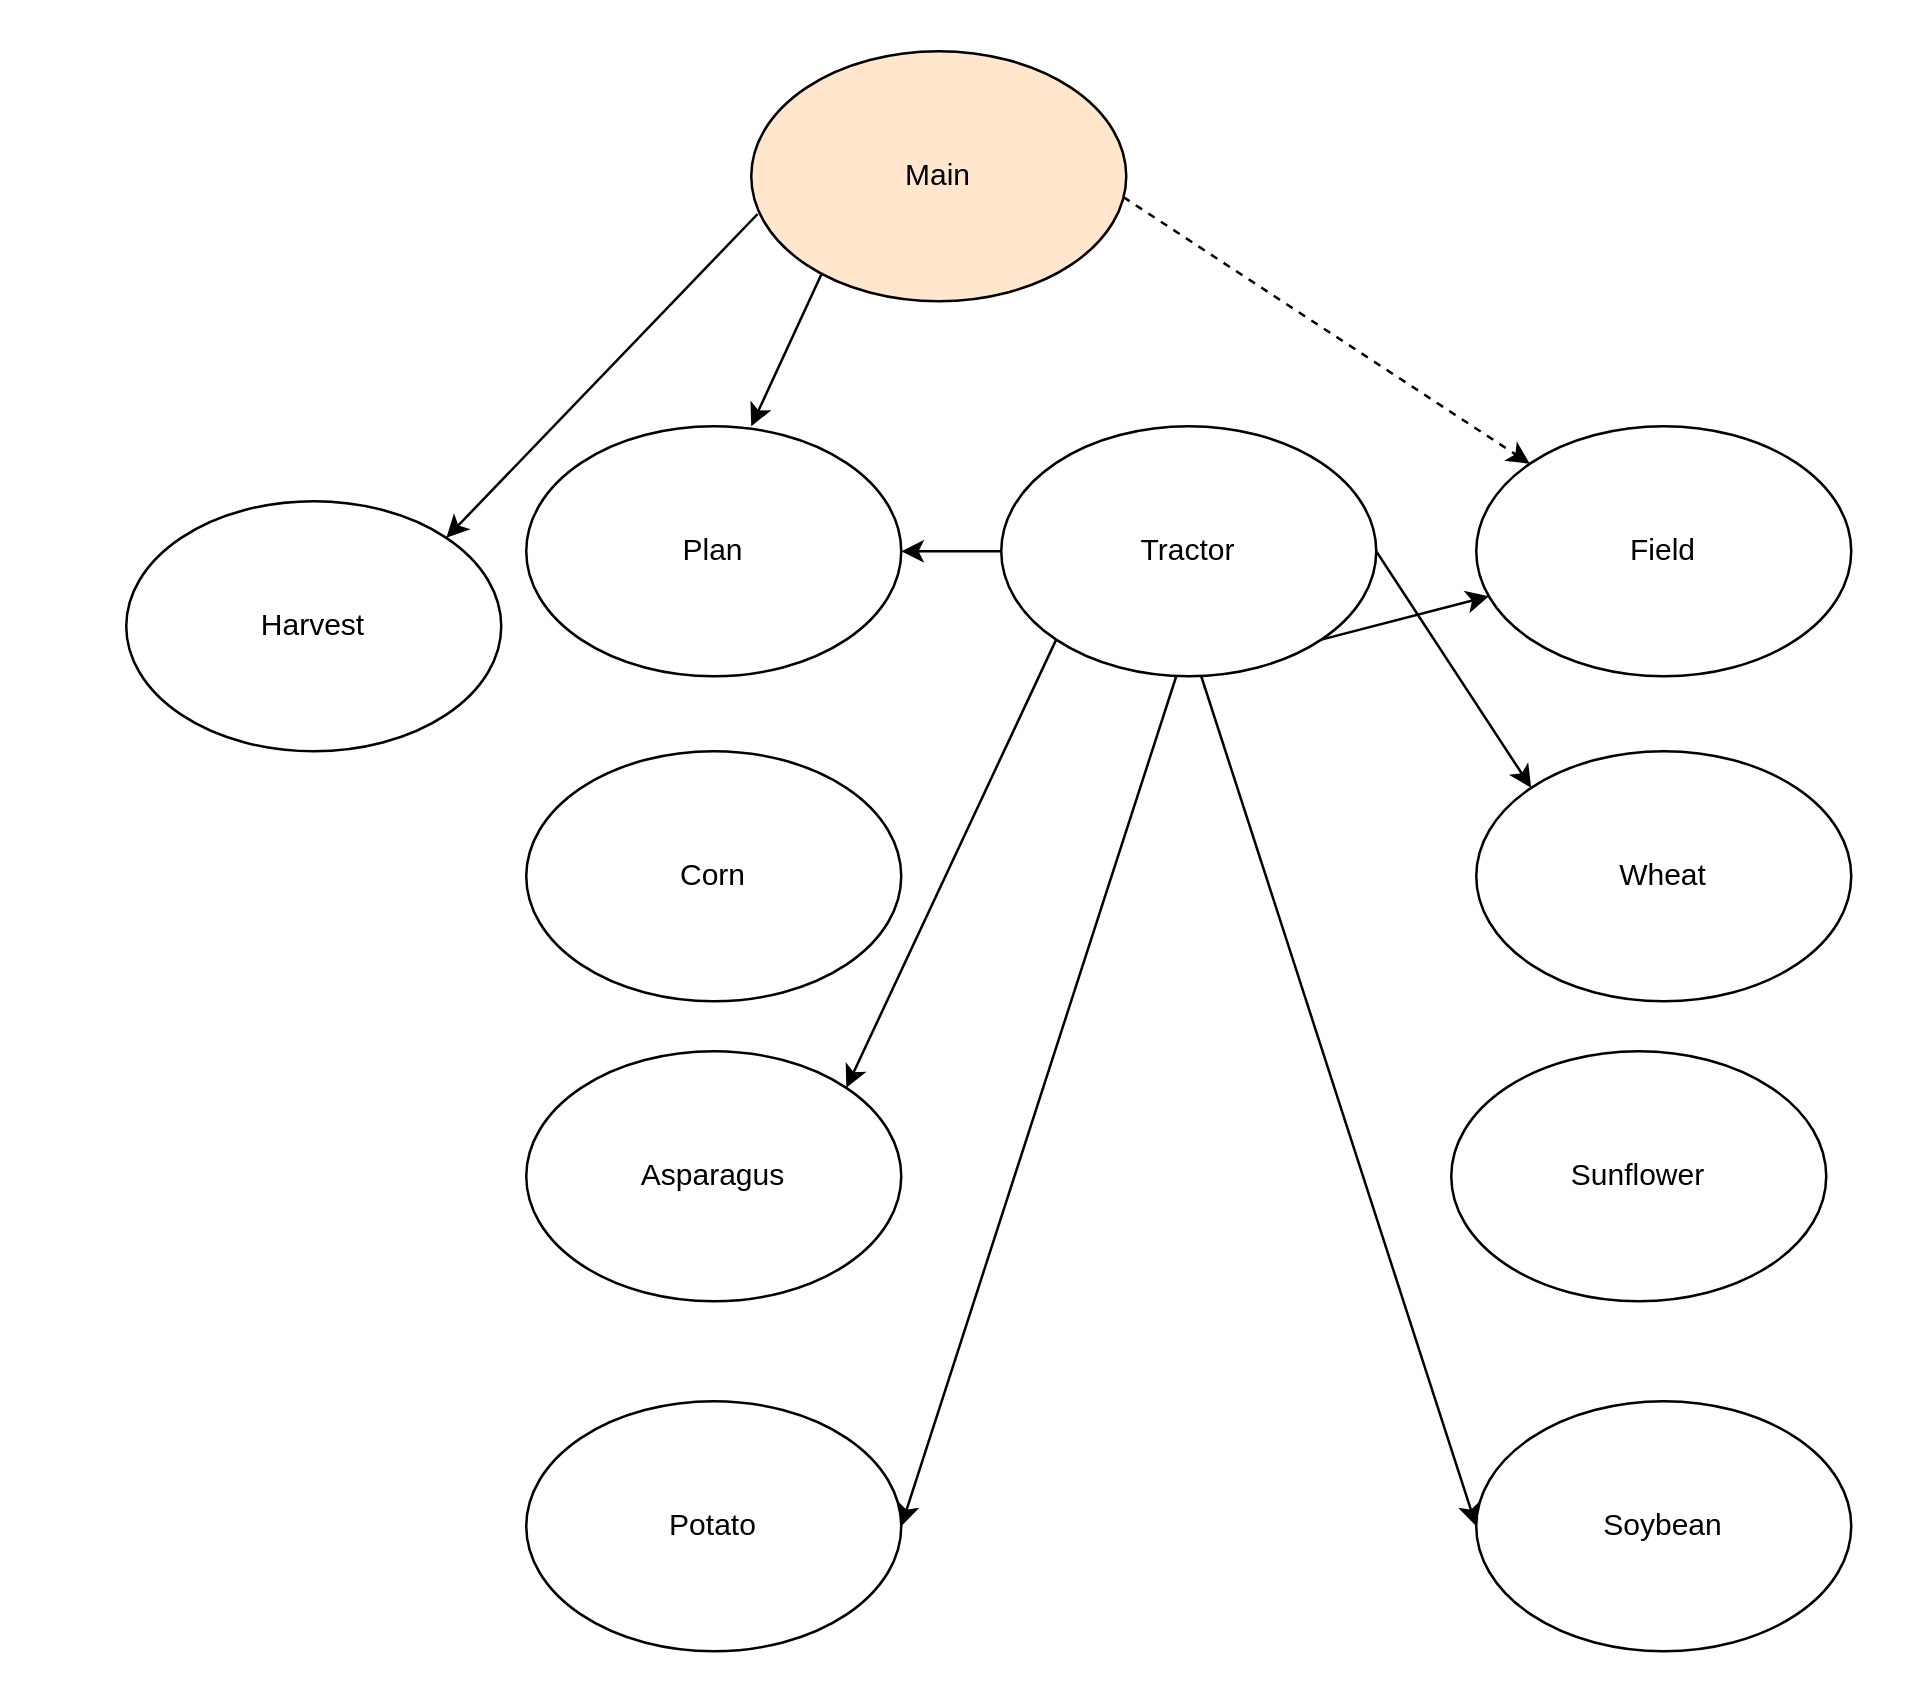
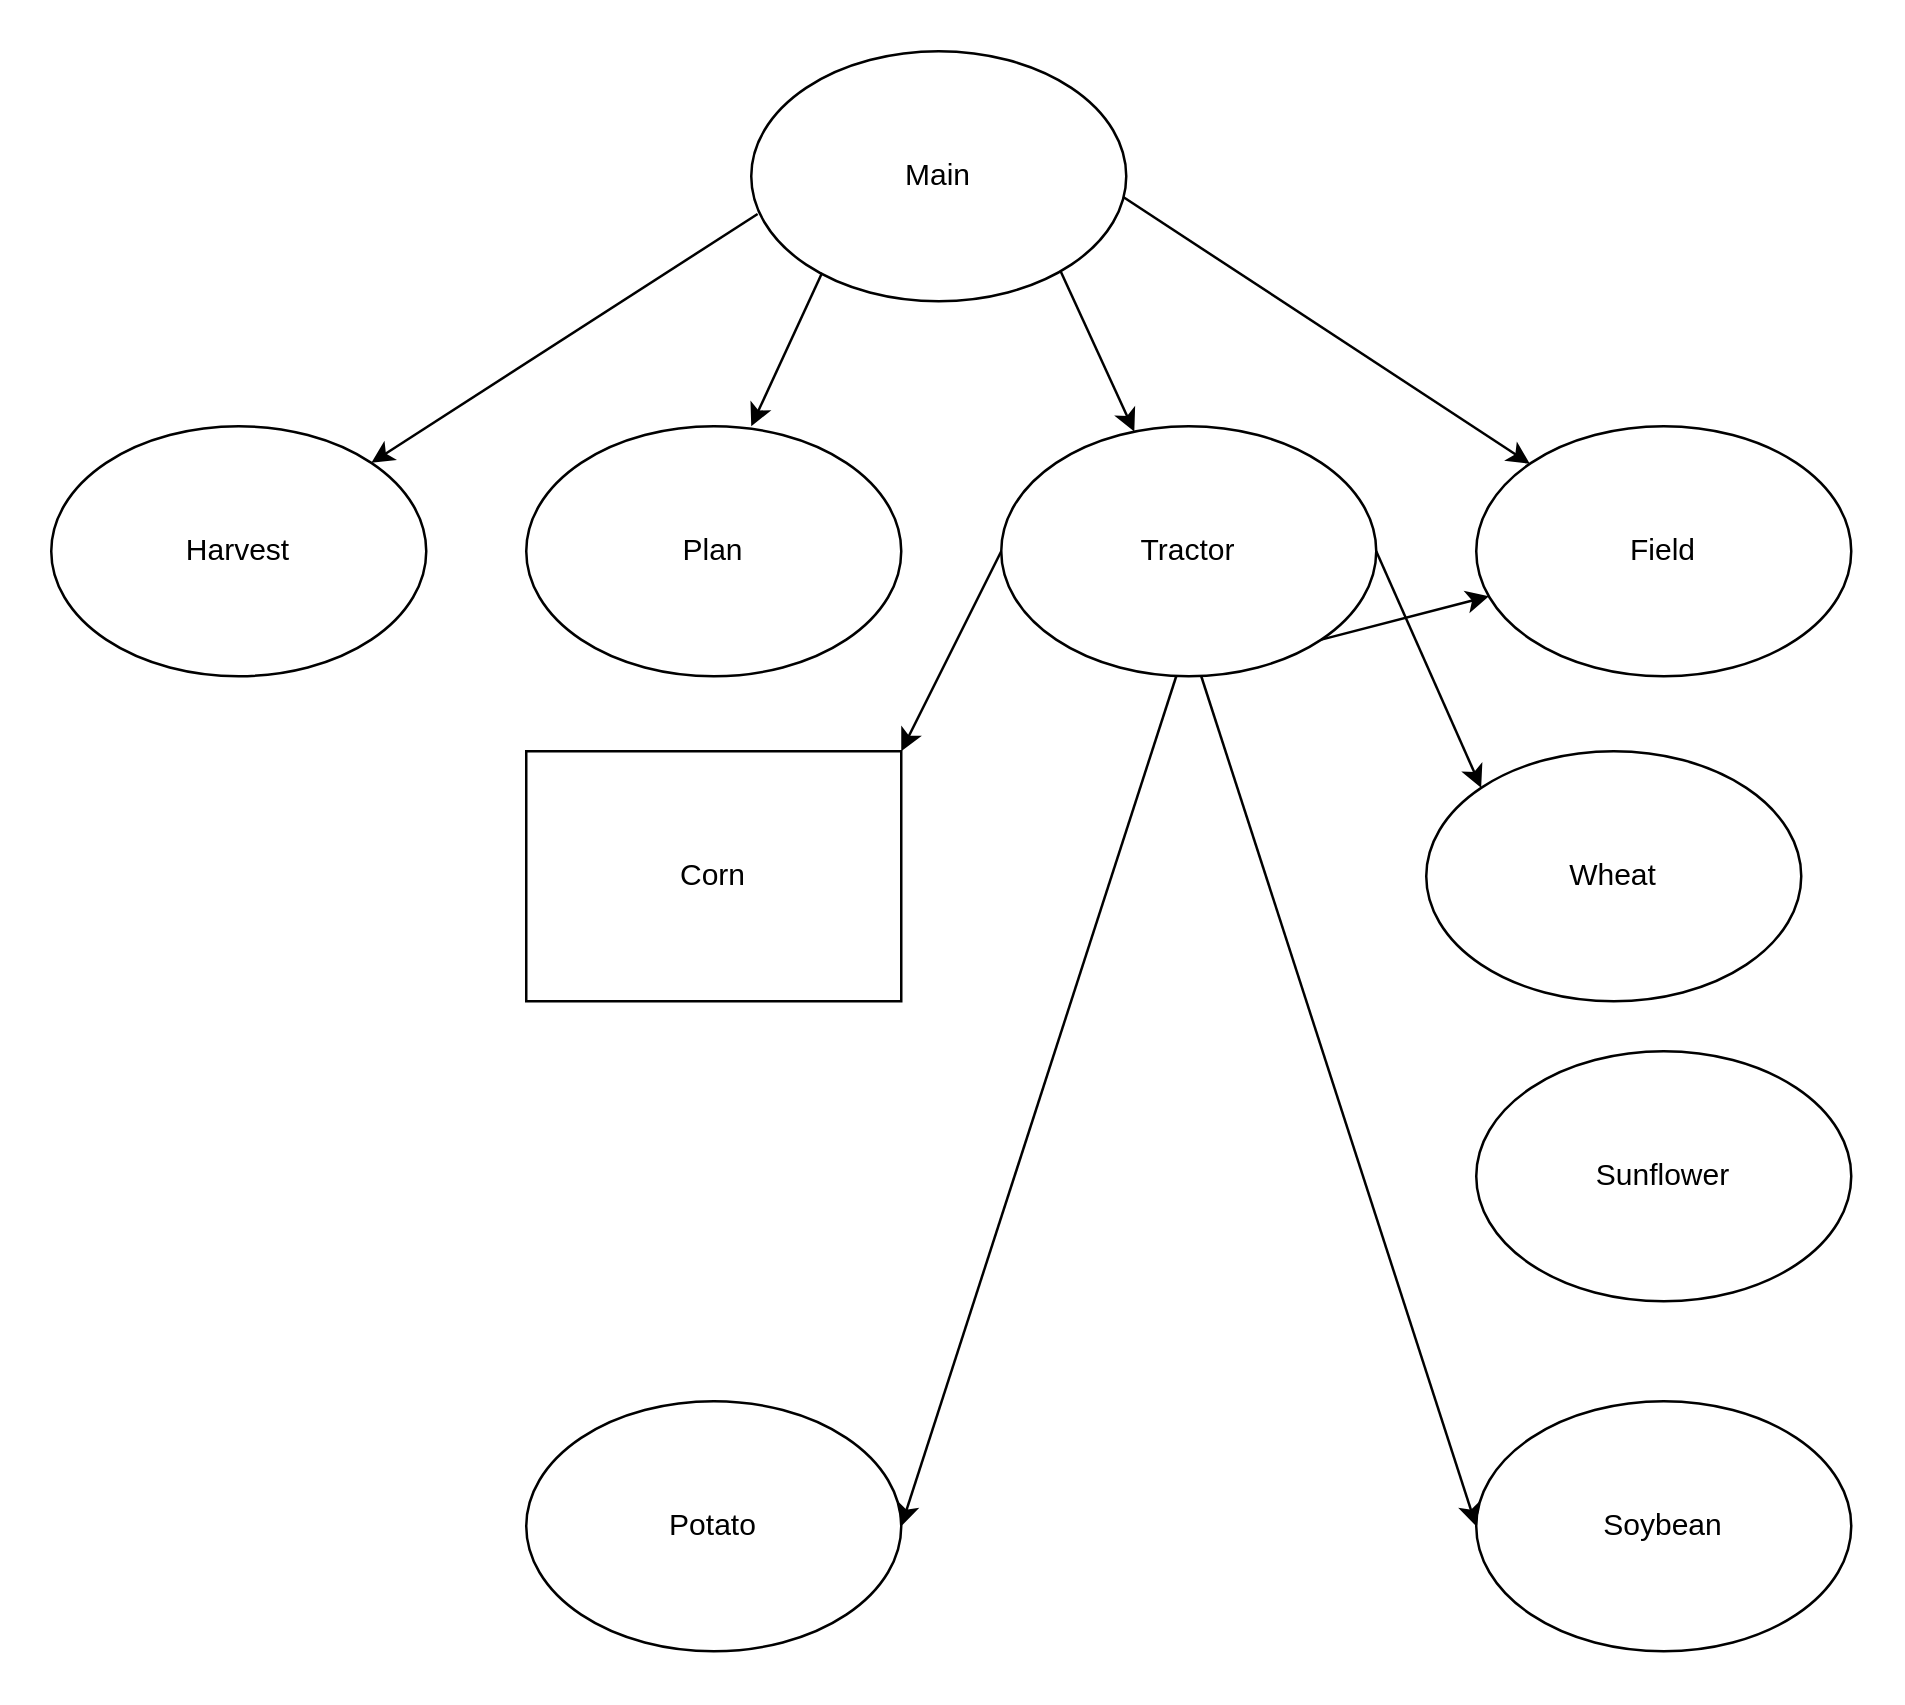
(939, 176) -> (939, 176)
(1320, 326) -> (1320, 326)
none -> (1094, 344)
(959, 551) -> (955, 644)
(314, 626) -> (239, 551)
(955, 857) -> none
(714, 876) -> (714, 876)
(1664, 876) -> (1614, 876)
(714, 1176) -> none
(1639, 1176) -> (1664, 1176)
